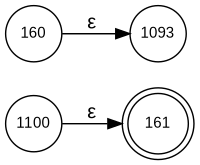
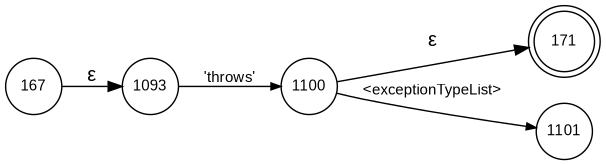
(34, 34) -> (34, 86)
none -> (225, 86)
(158, 124) -> (564, 41)
none -> (564, 131)
